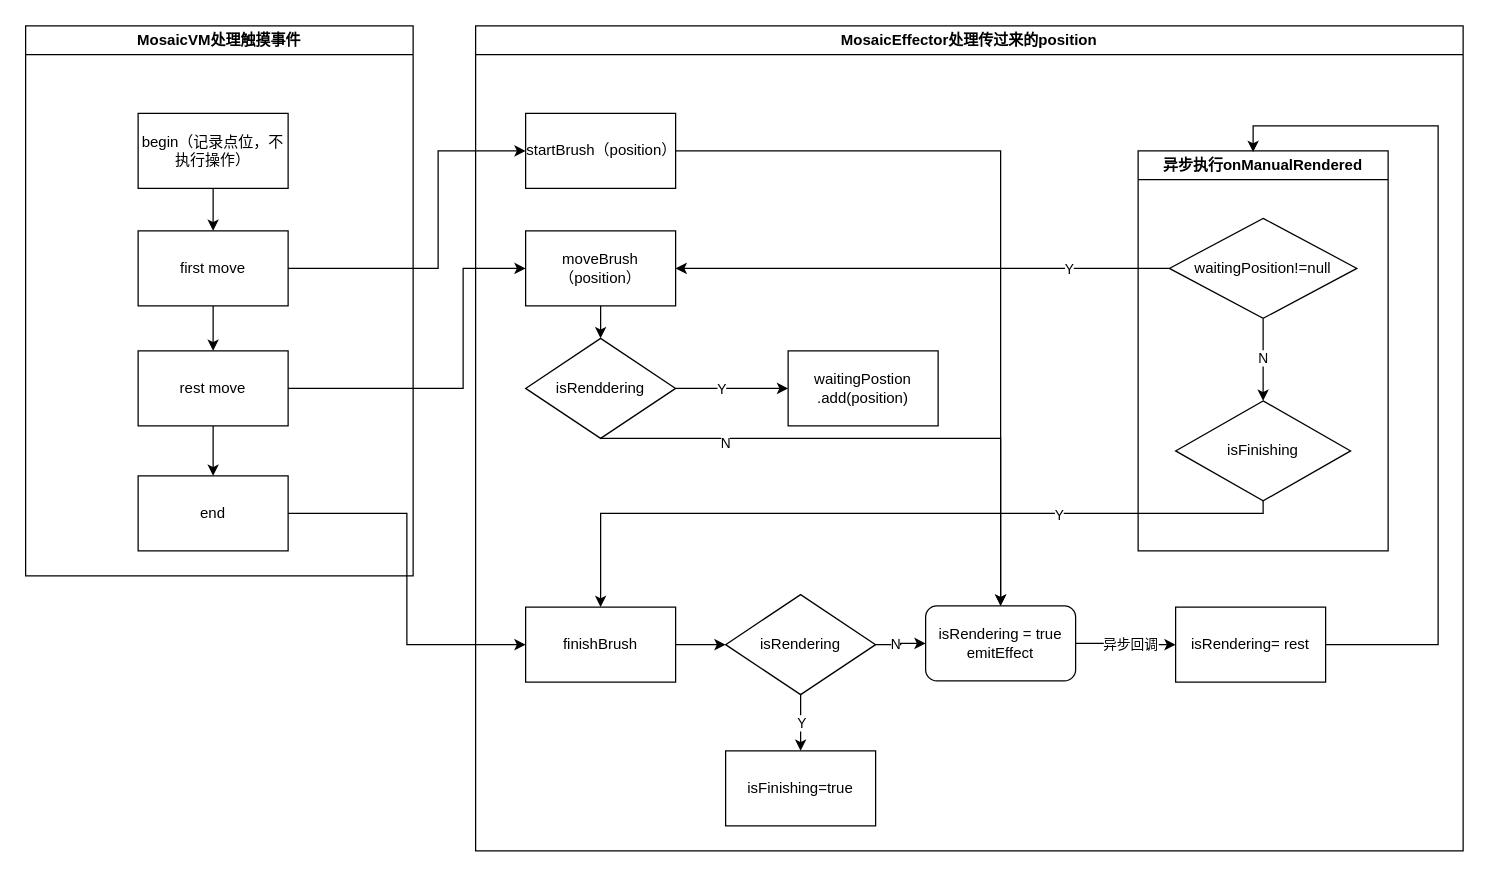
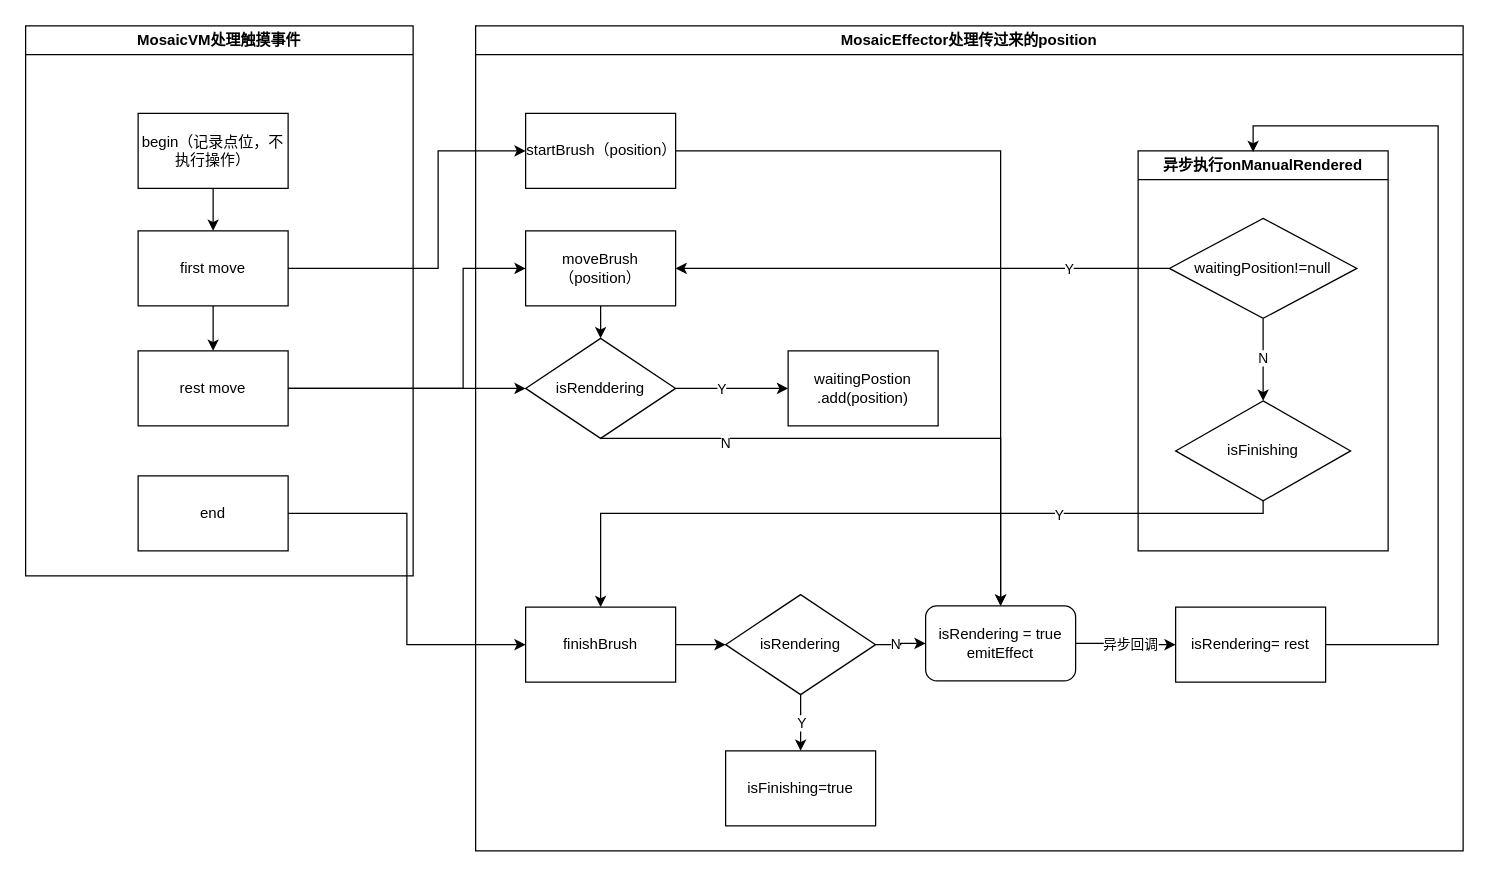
(213, 447) -> (491, 388)
